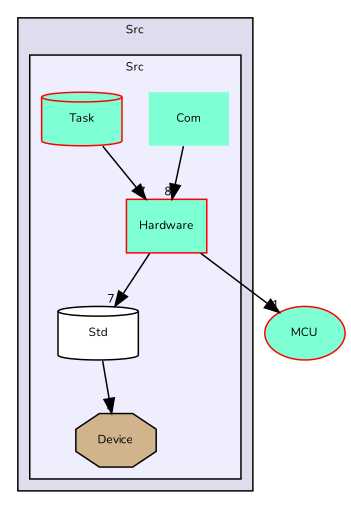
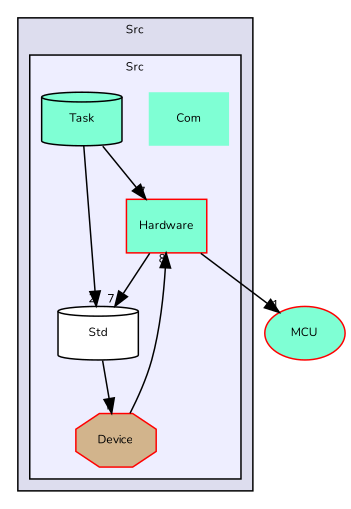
(82, 119) -> (82, 119)
(179, 165) -> (156, 343)
none -> (89, 218)
(116, 440) -> (116, 440)
